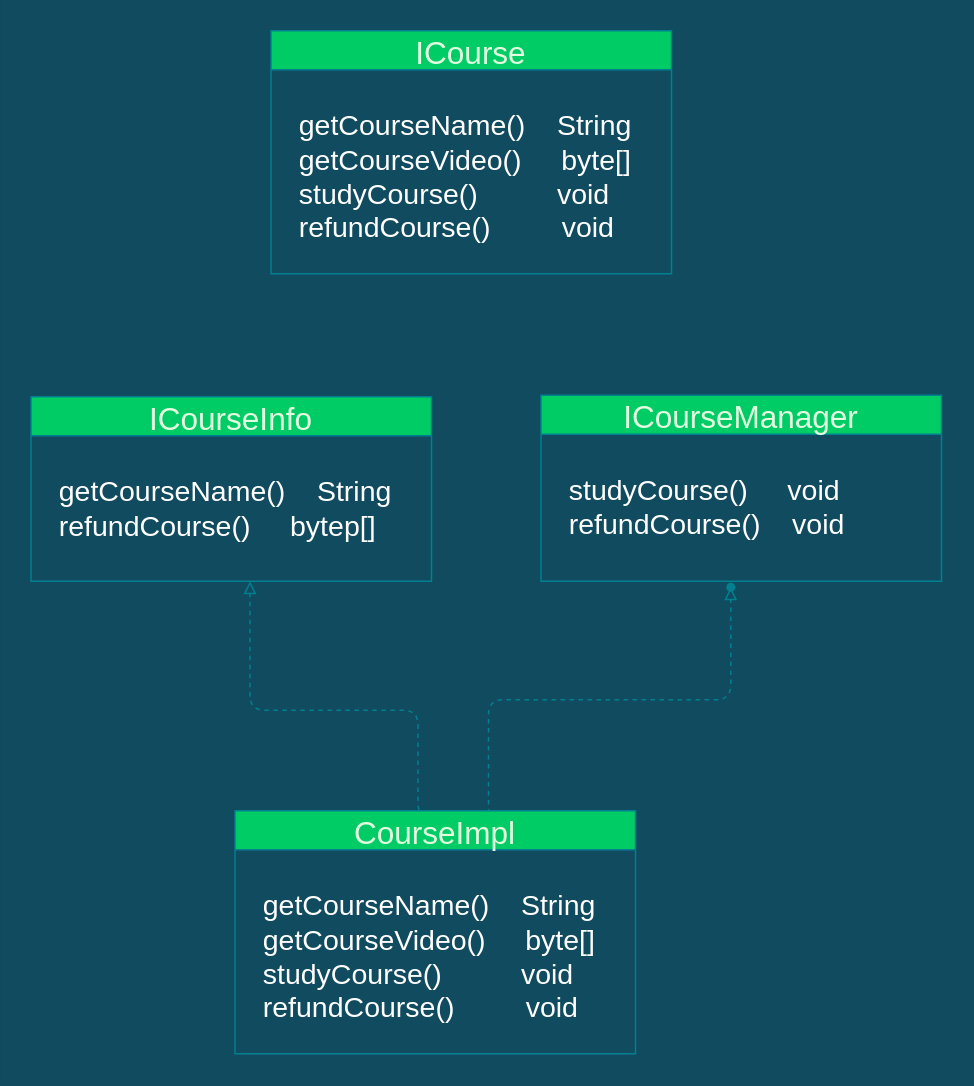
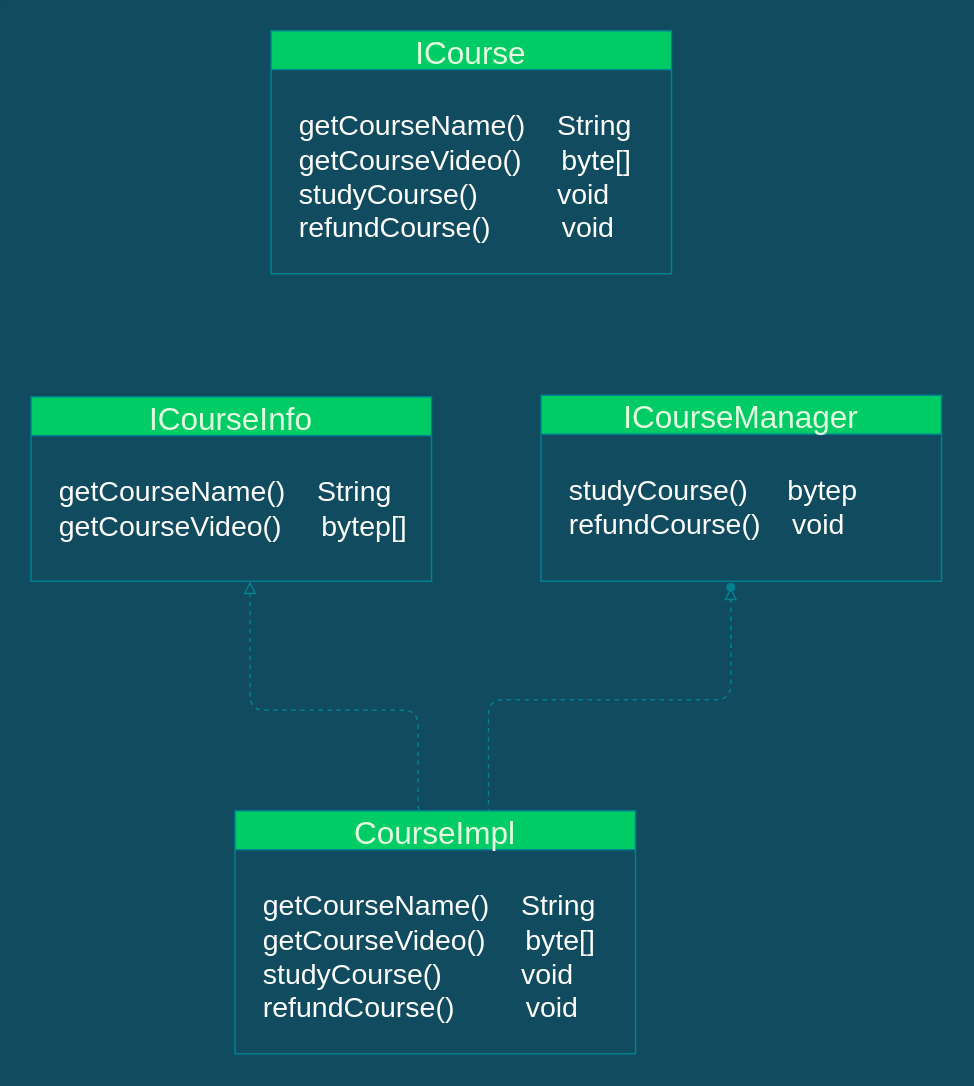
(734, 480) -> (745, 480)
(259, 482) -> (272, 482)
